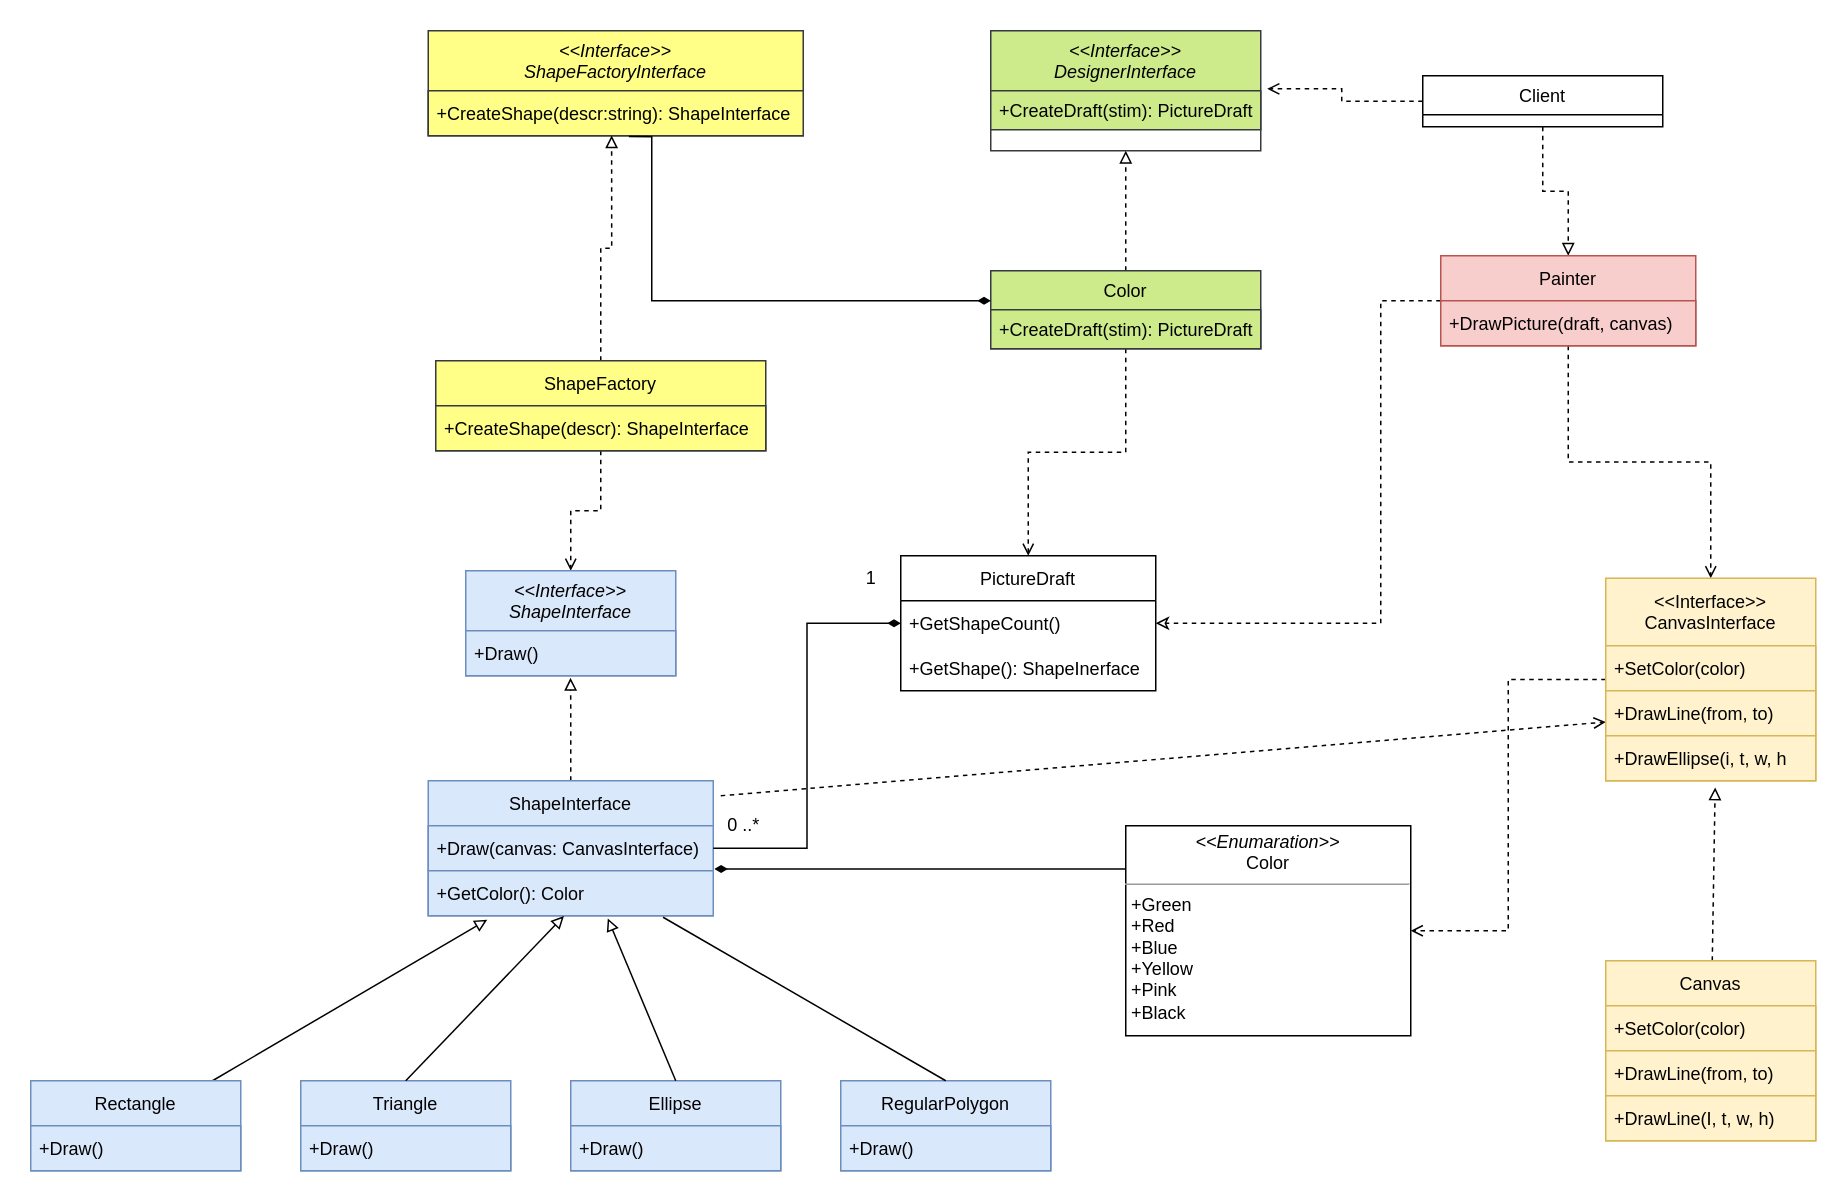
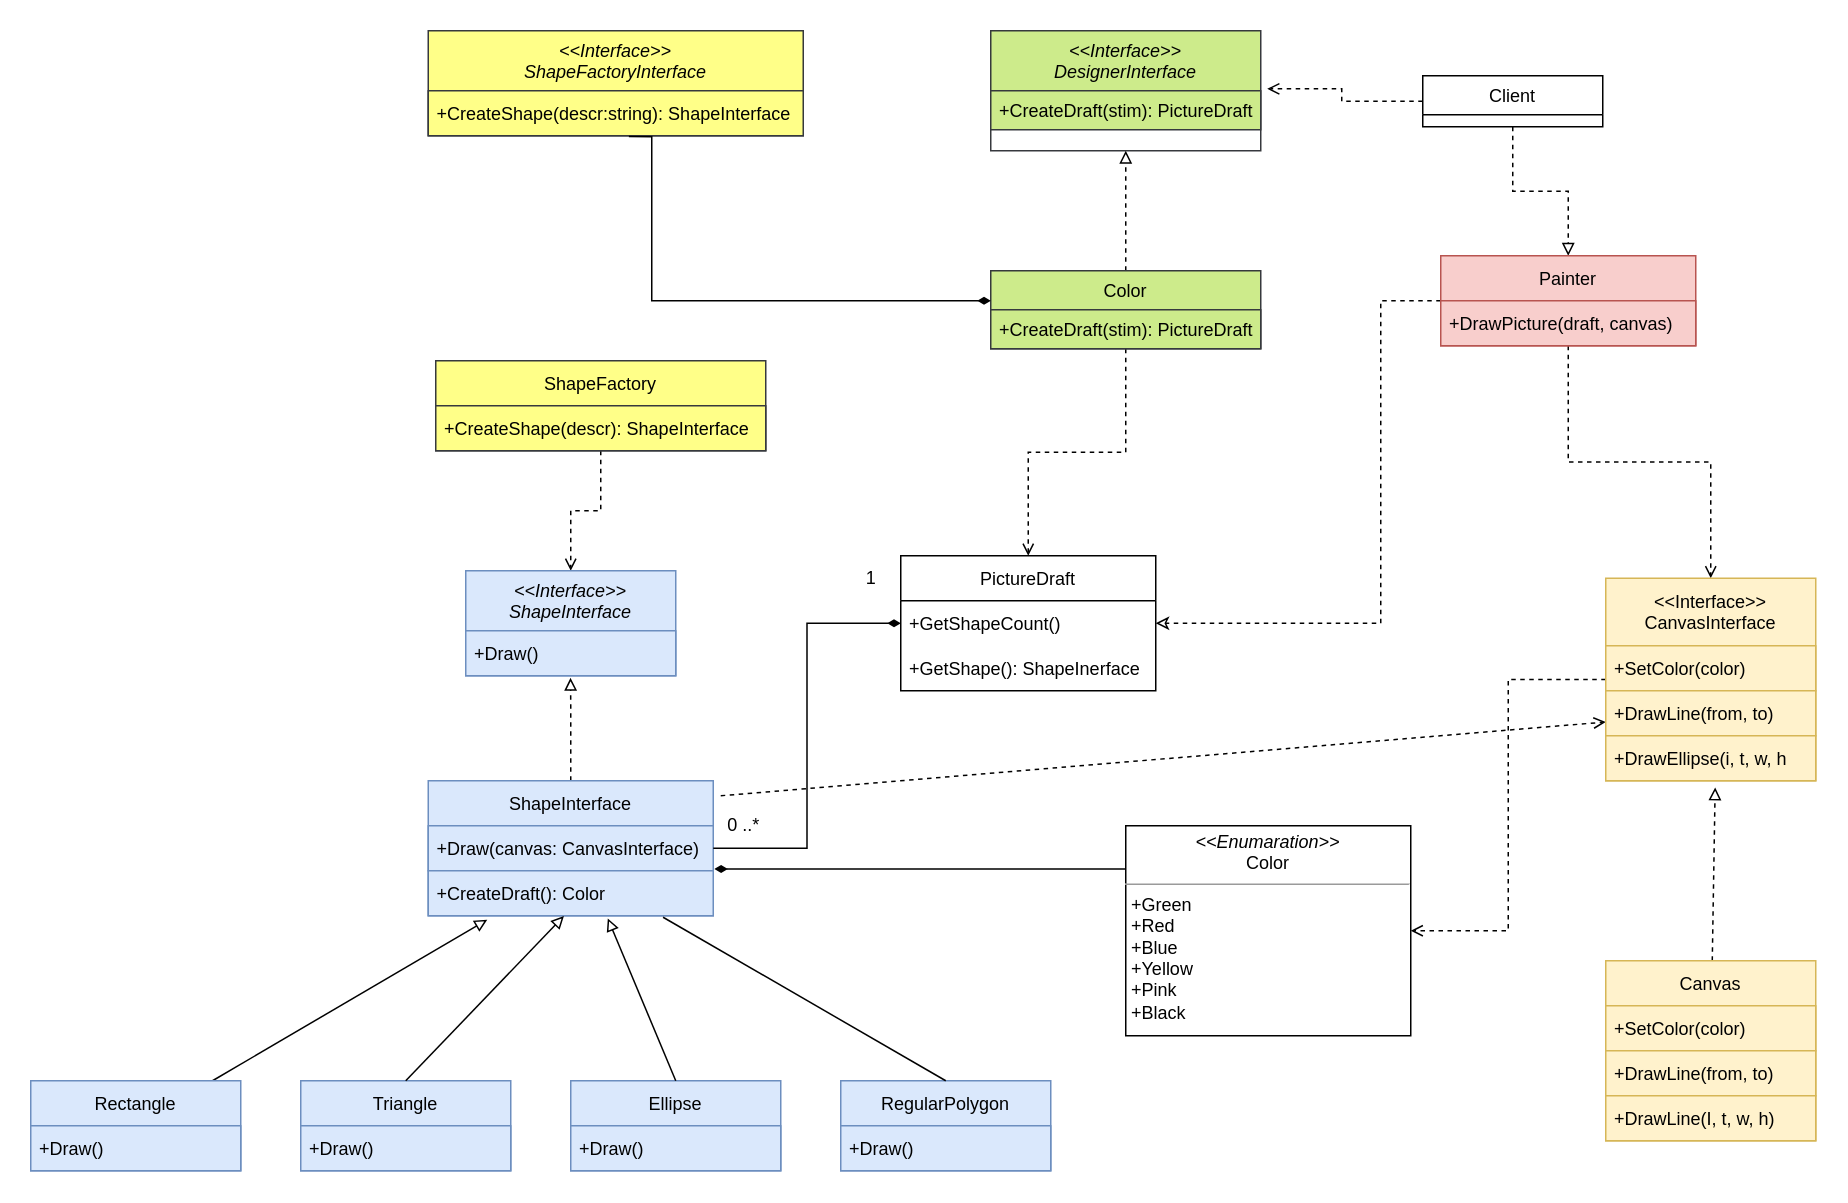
(1543, 101) -> (1513, 101)
(601, 249) -> none
(518, 894) -> (535, 894)
